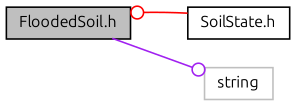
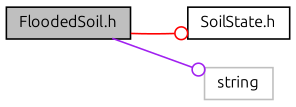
(166, 12) -> (153, 34)
